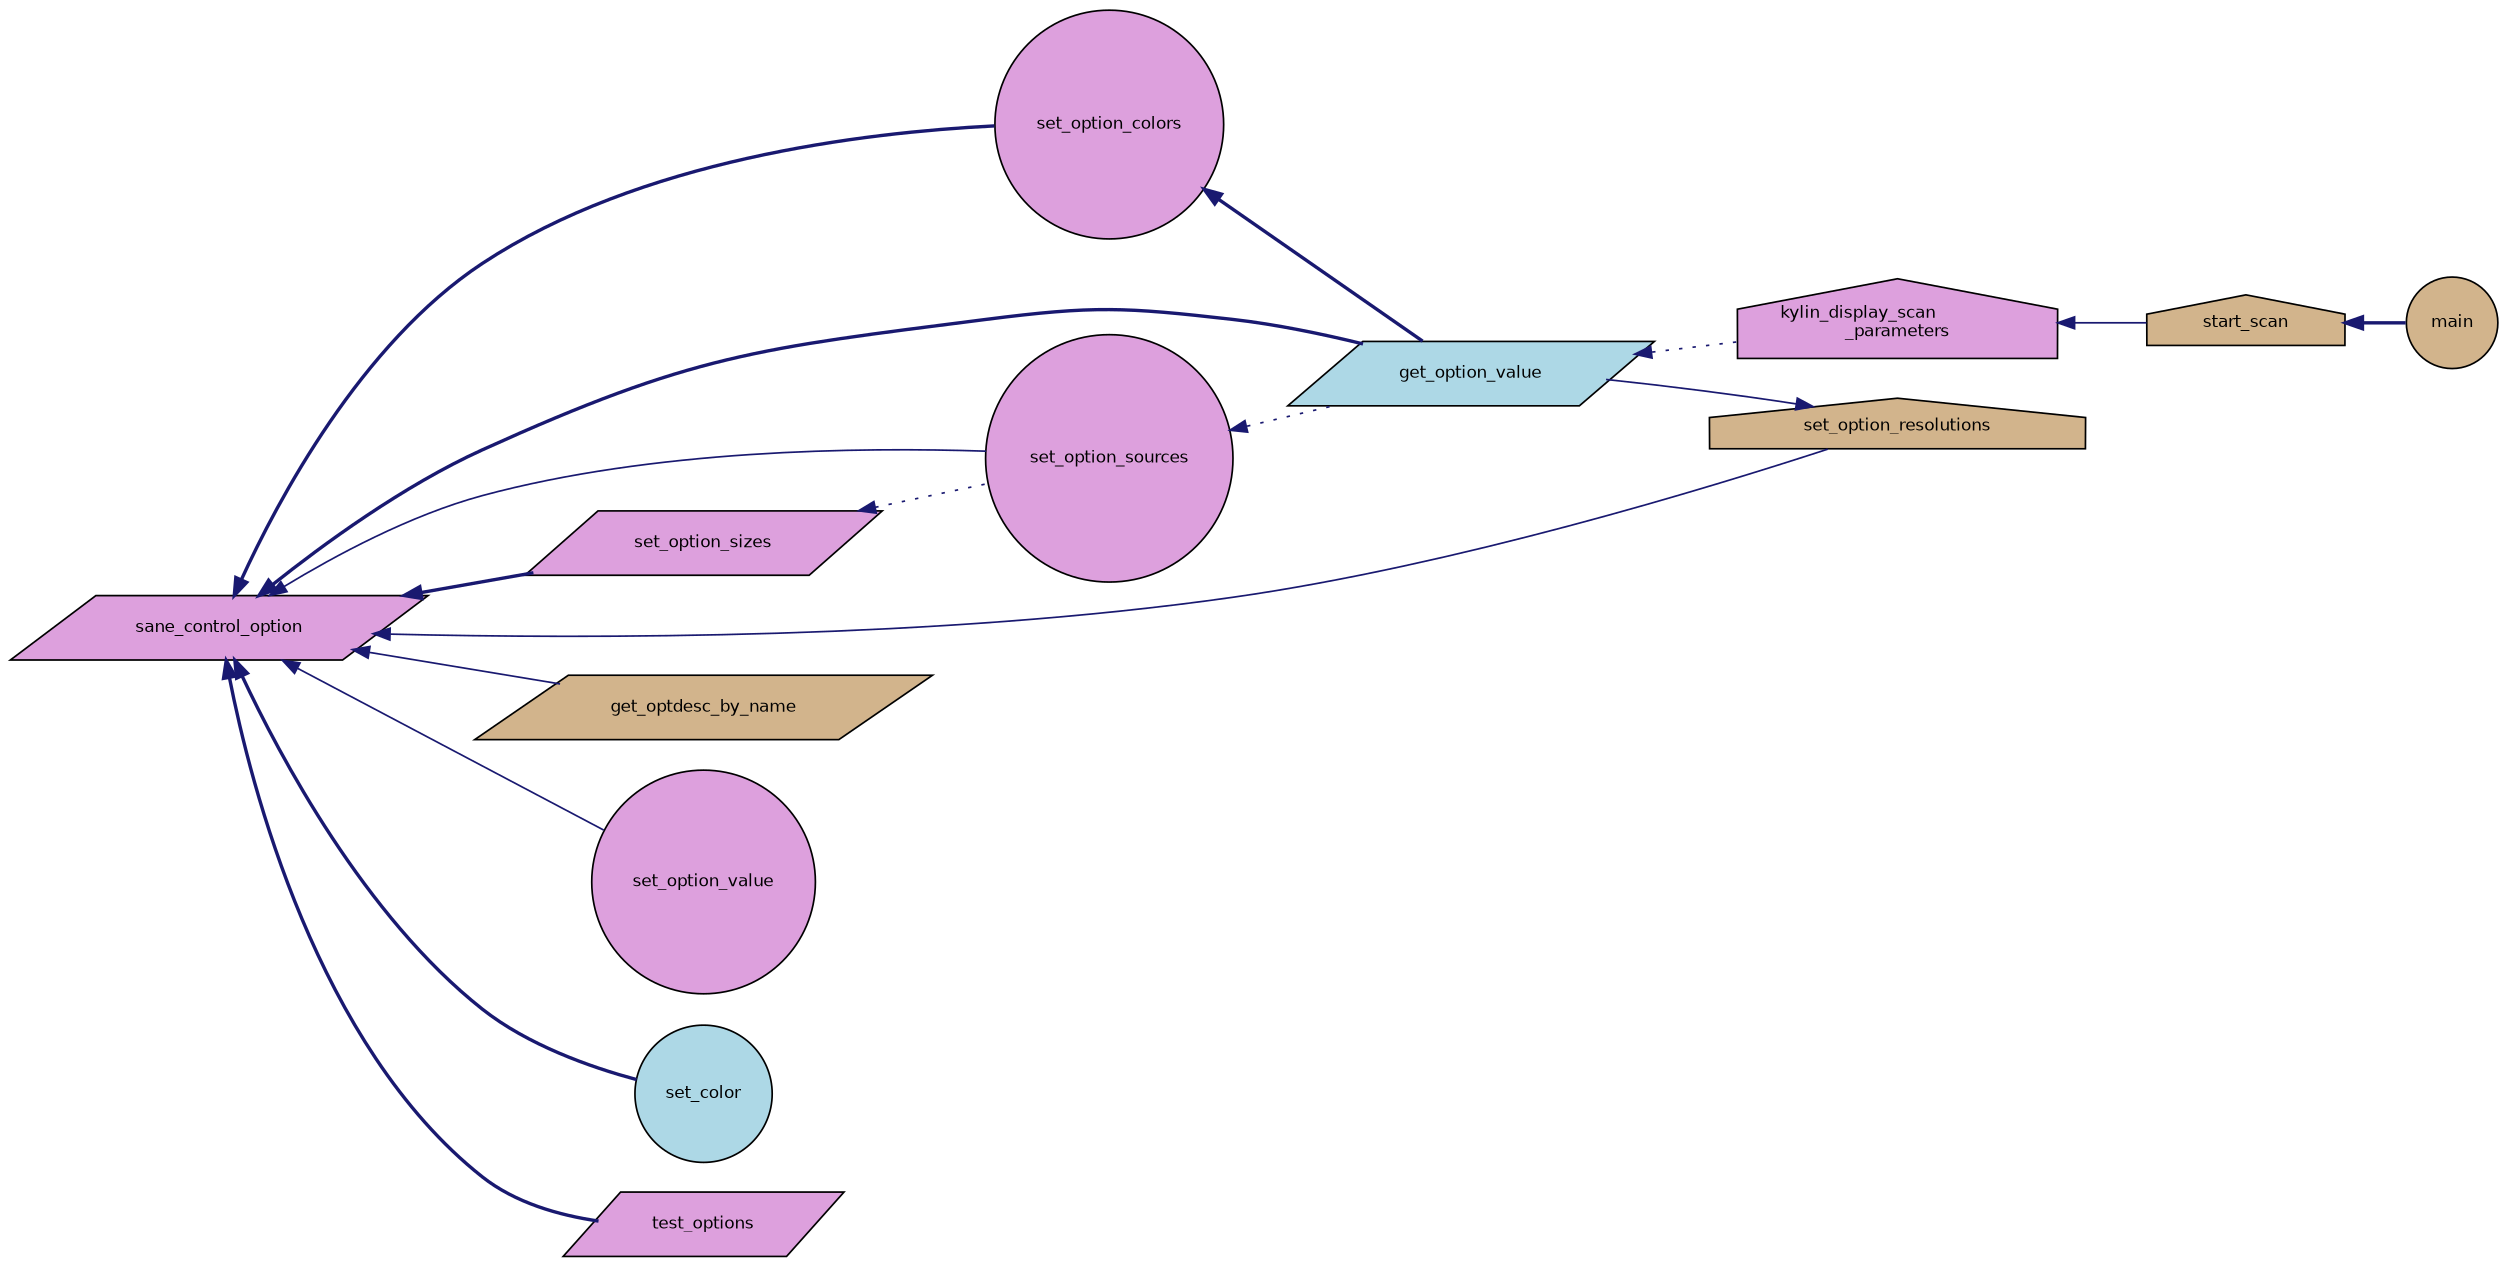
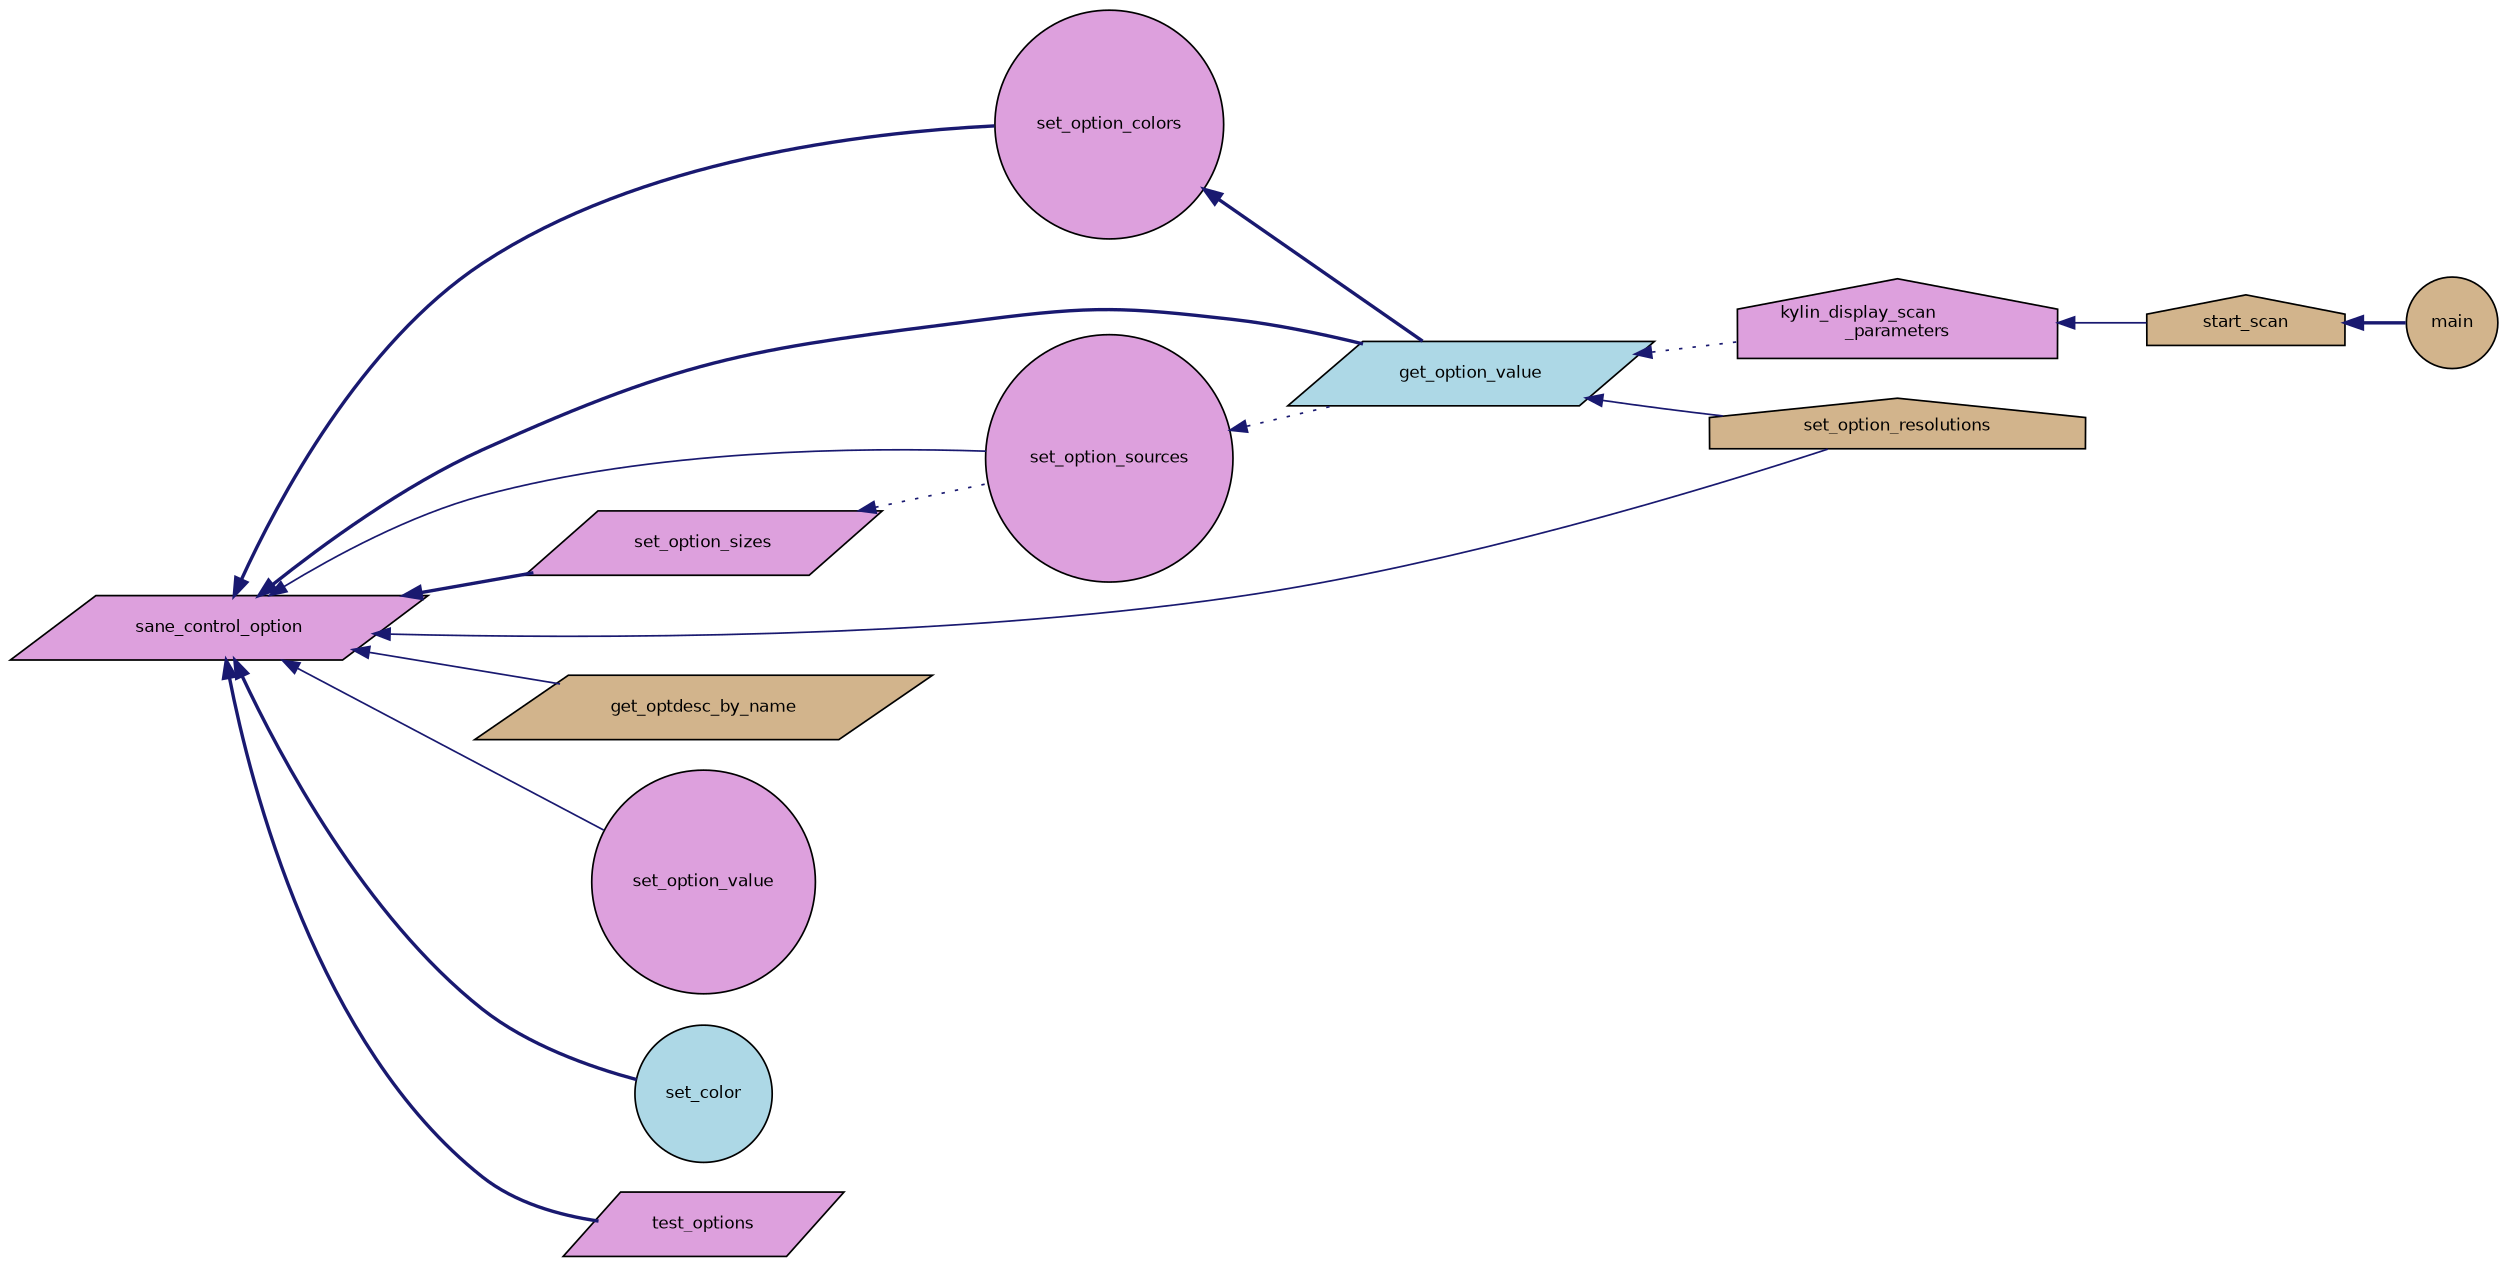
(1701, 391) -> (1663, 409)
